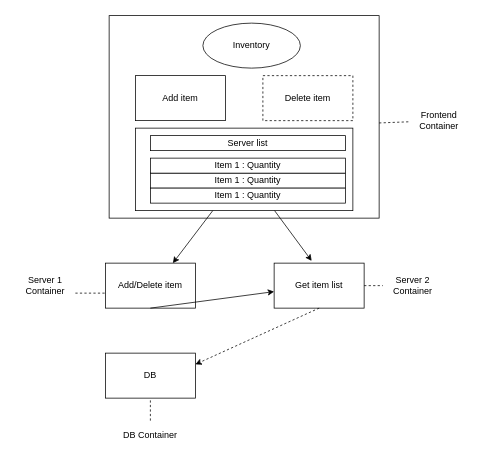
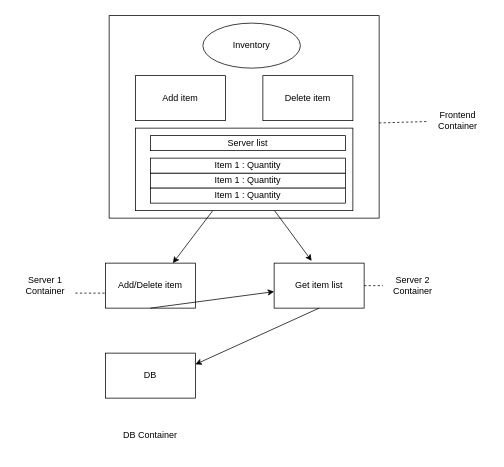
(308, 98) -> (308, 98)
(439, 120) -> (458, 120)
(259, 335) -> (259, 335)
(150, 409) -> none
